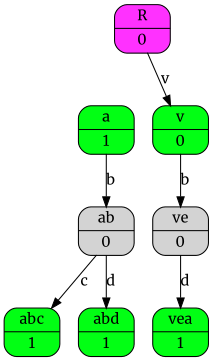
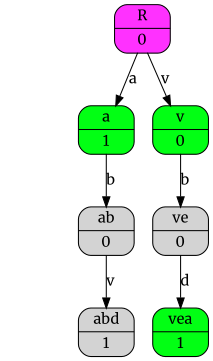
none -> (129, 75)
(111, 282) -> (111, 282)
(32, 332) -> none
(106, 332) -> (106, 332)
